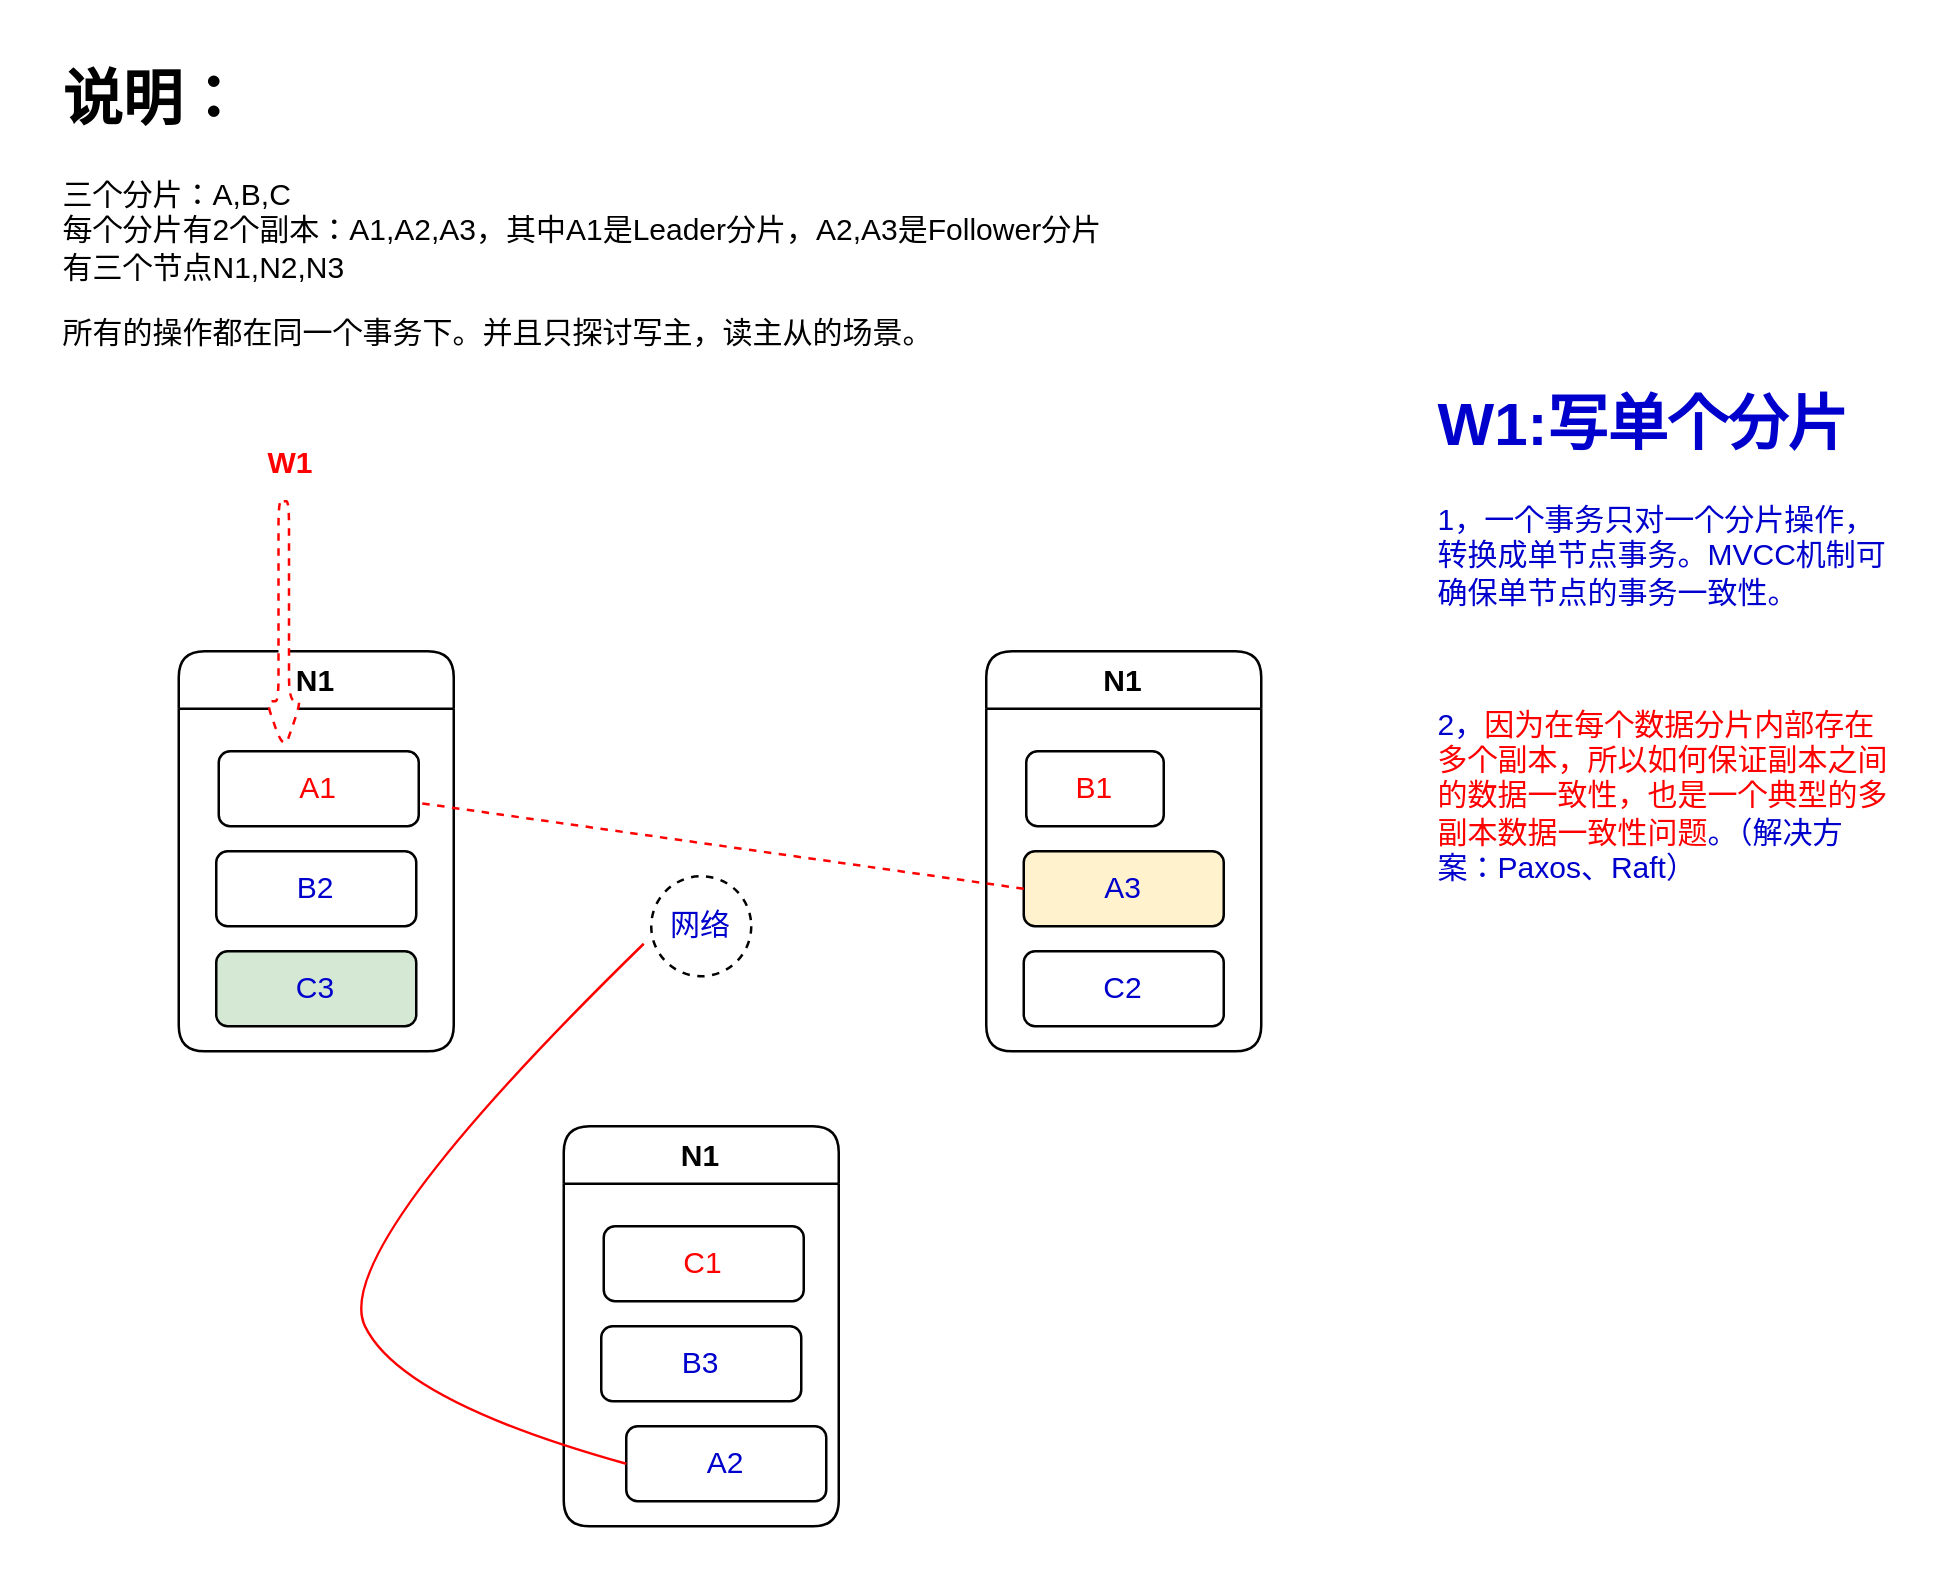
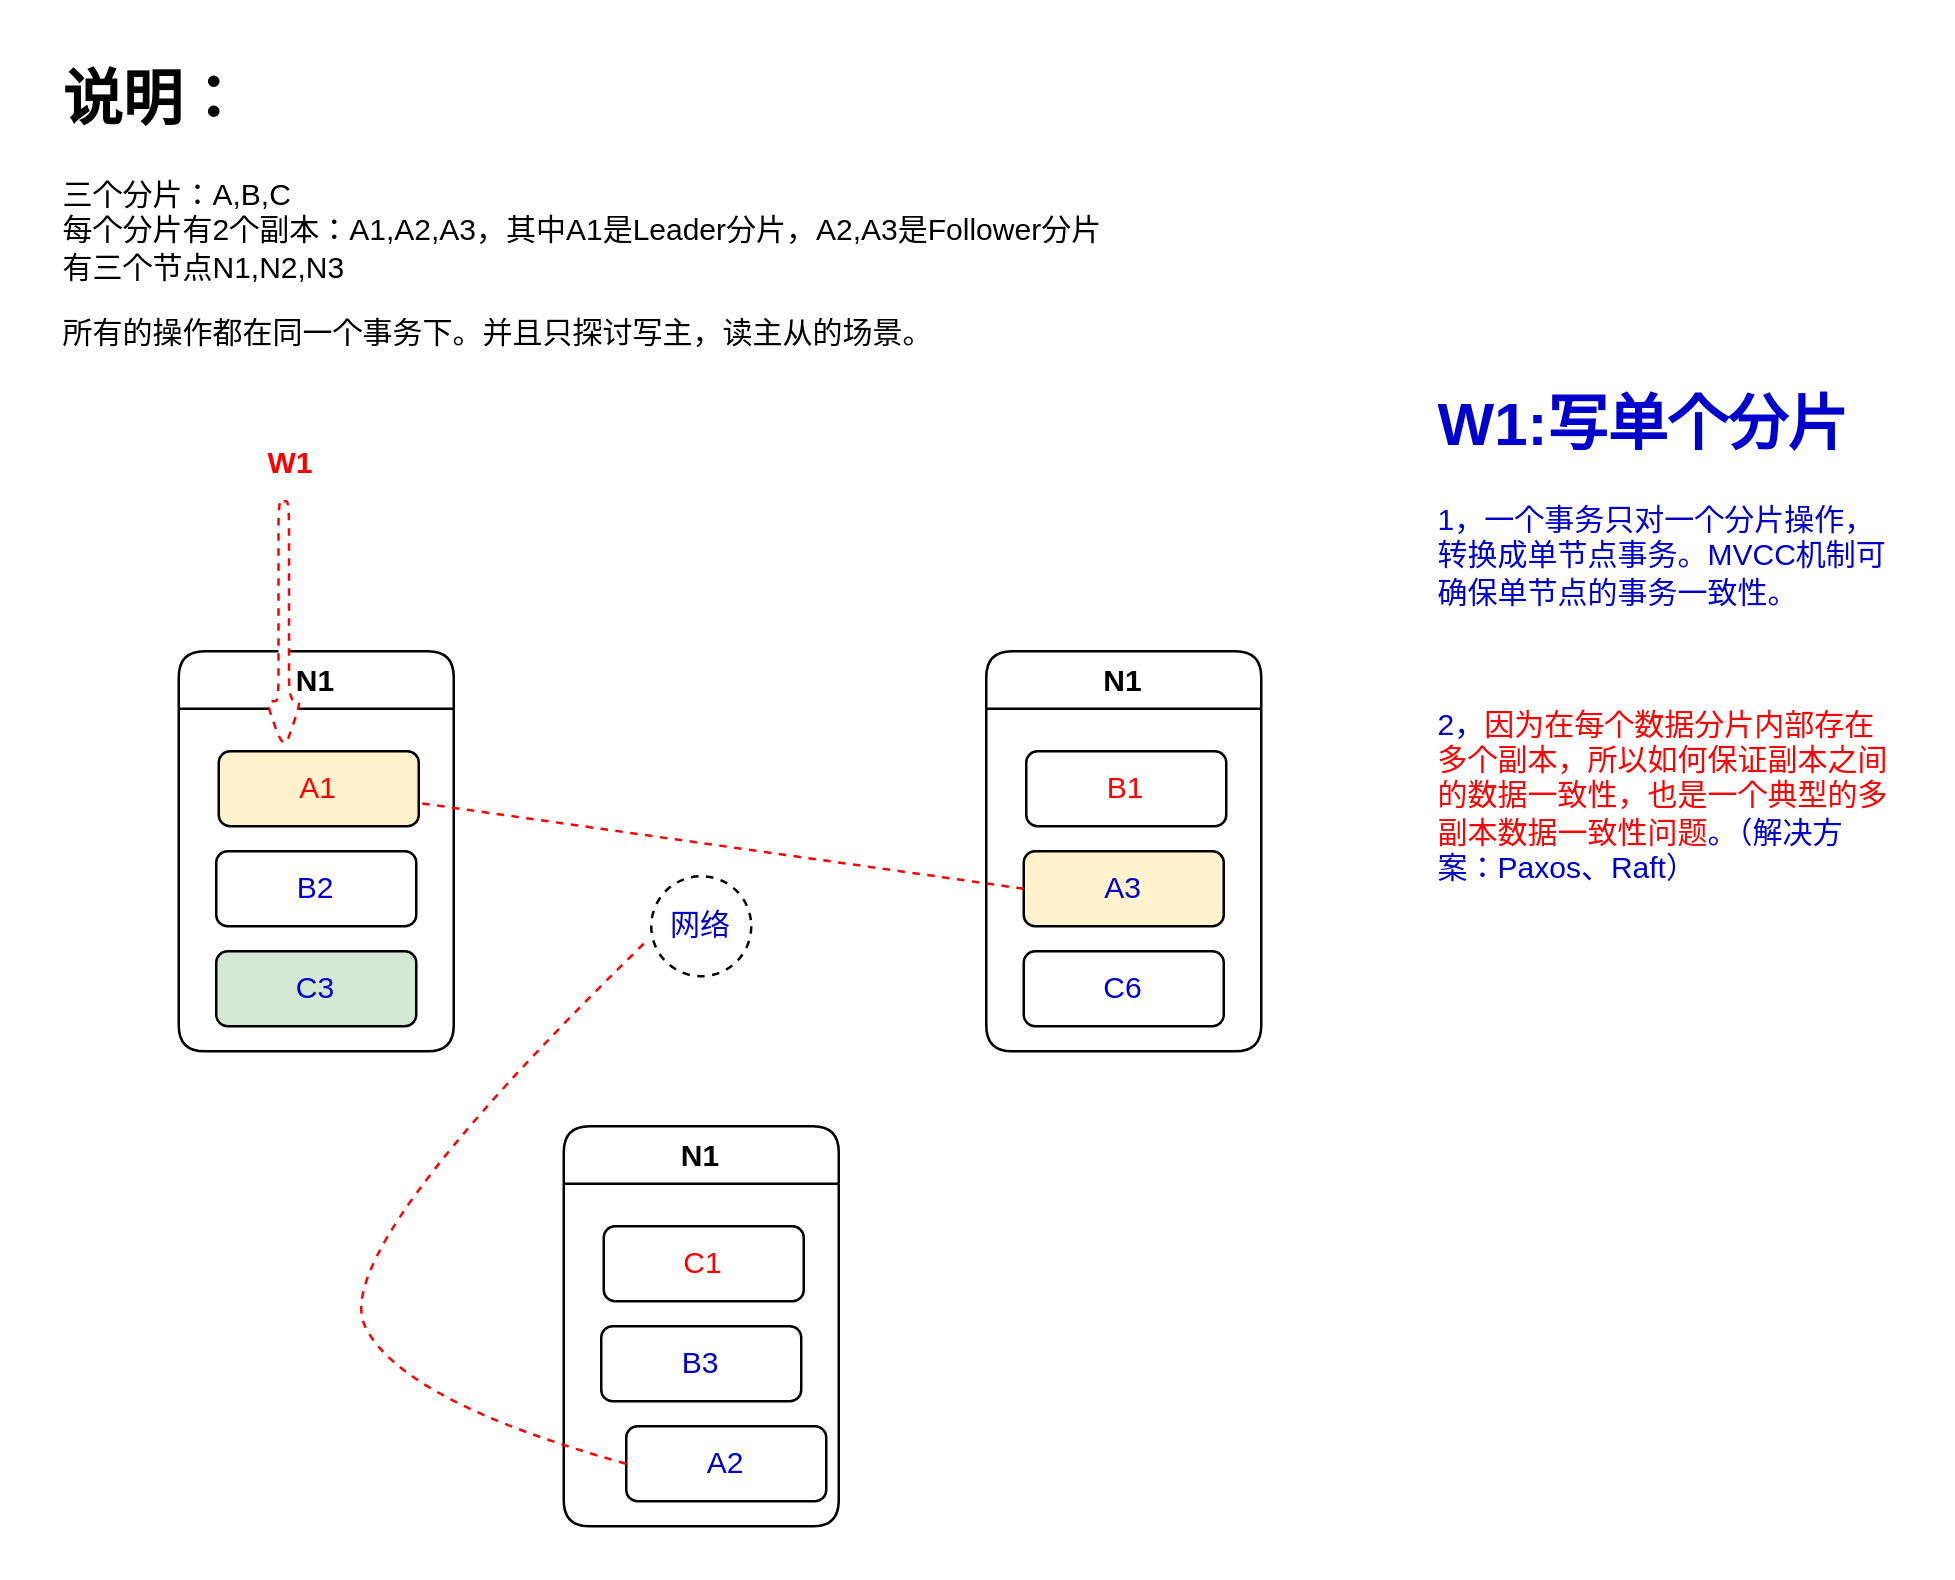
(319, 789) -> (319, 789)
(1095, 789) -> (1126, 789)
(1124, 989) -> (1124, 989)
(405, 1211) -> (405, 1211)
